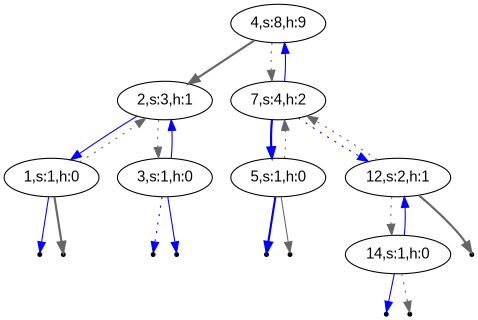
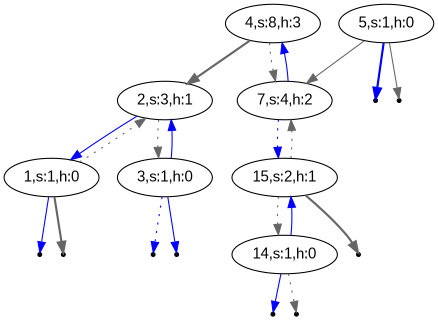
(278, 24) -> (273, 24)
(271, 133) -> none
(285, 144) -> (340, 59)
(398, 178) -> (285, 178)
